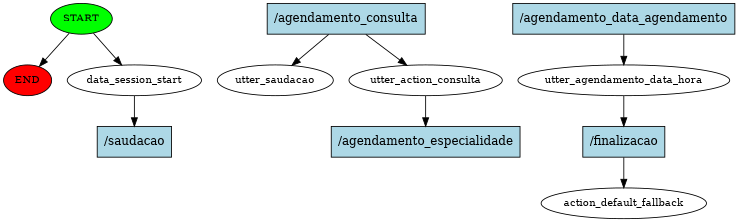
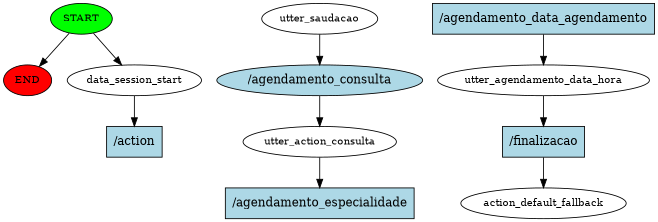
(346, 19) -> (320, 80)
(314, 47) -> (320, 45)
(134, 142) -> (134, 142)
